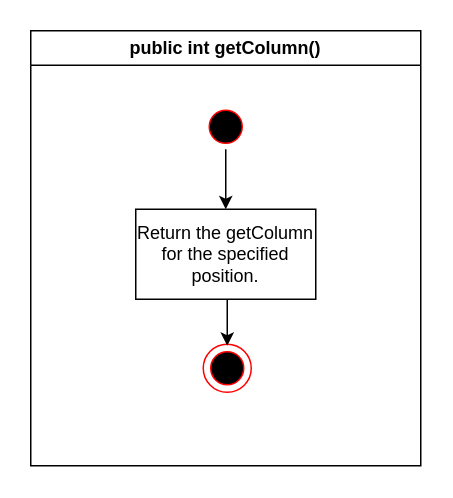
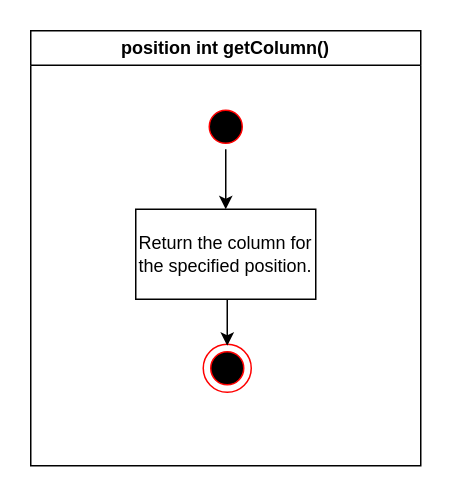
(226, 49) -> (226, 49)
(226, 254) -> (226, 254)
